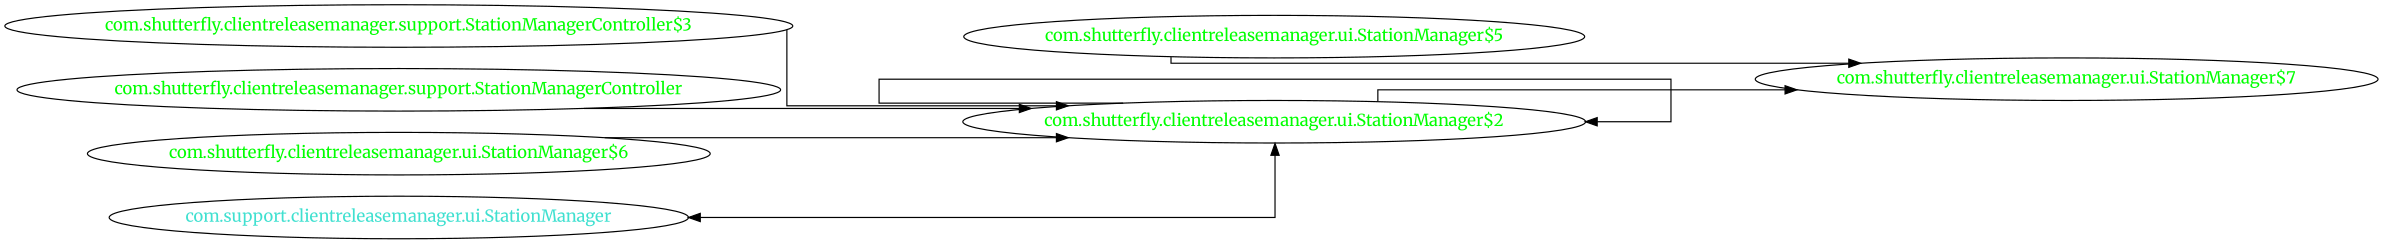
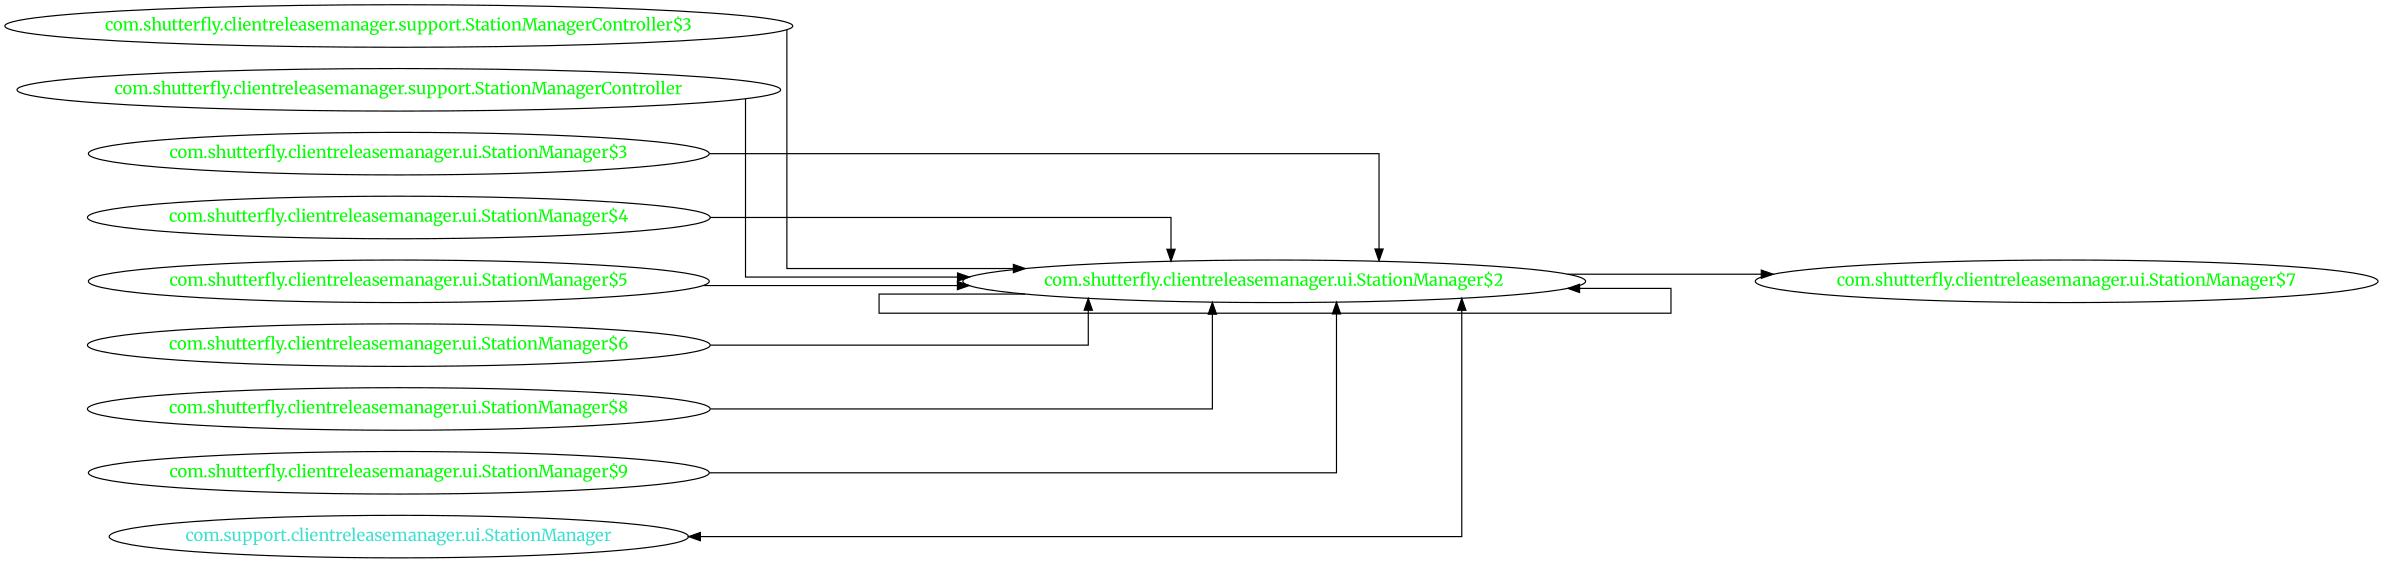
(1507, 63) -> (830, 286)
none -> (399, 154)
none -> (399, 217)
none -> (399, 409)
none -> (399, 473)
